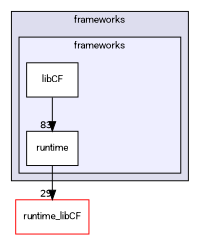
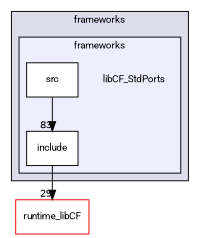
(52, 80) -> (52, 80)
none -> (134, 80)
(52, 148) -> (52, 148)
